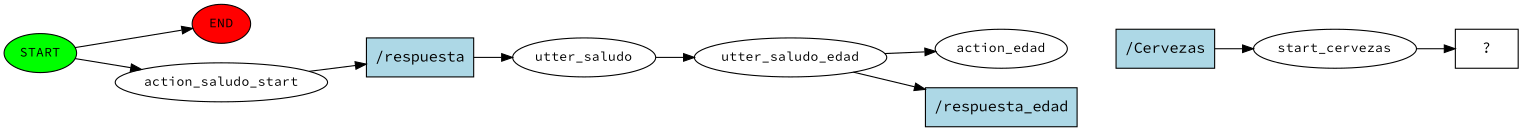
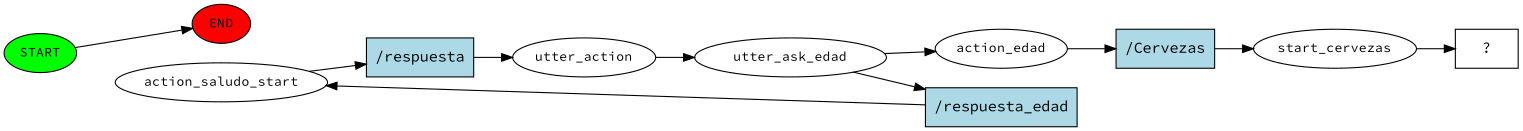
none -> (1086, 49)
(584, 57) -> (584, 57)
(791, 57) -> (791, 57)
(103, 63) -> (631, 95)
